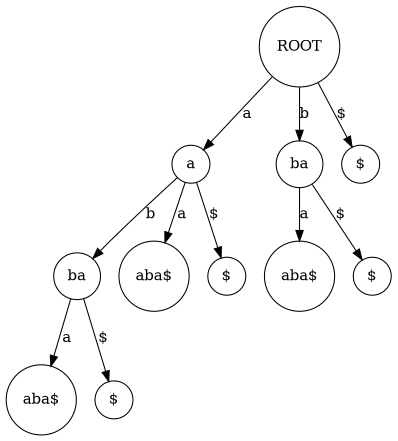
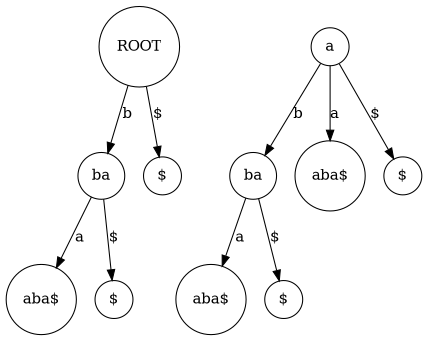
(242, 109) -> none
